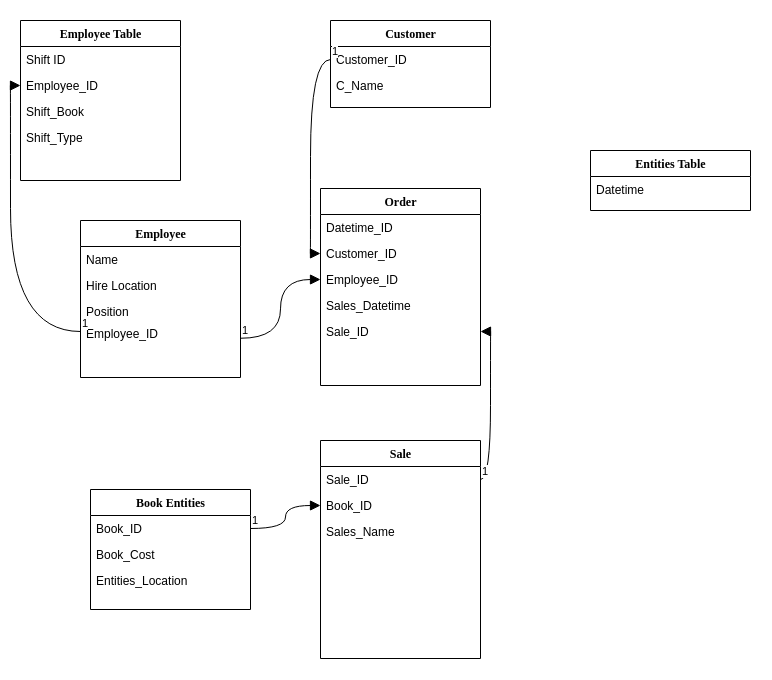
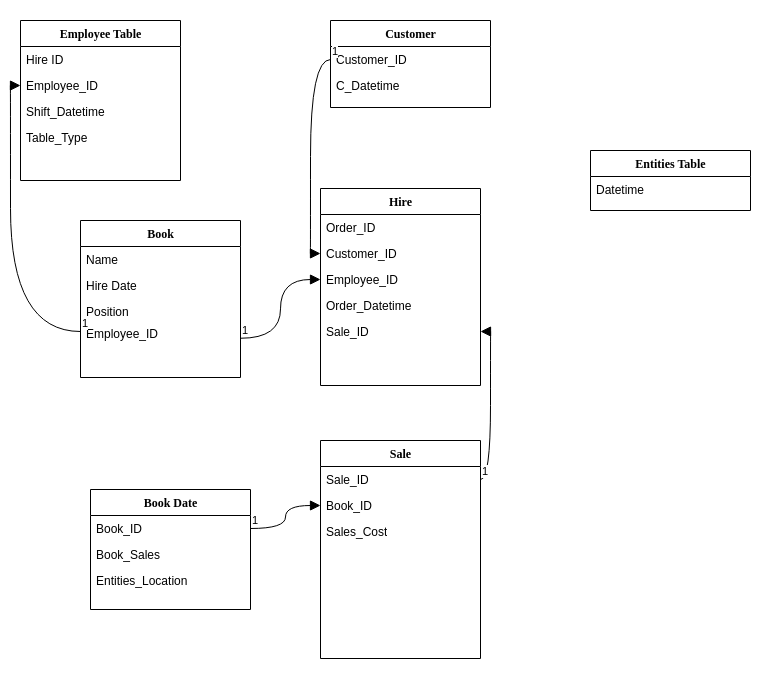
(50, 61) -> (47, 61)
(357, 87) -> (369, 87)
(59, 113) -> (70, 113)
(59, 139) -> (59, 139)
(401, 203) -> (401, 203)
(362, 229) -> (353, 229)
(161, 235) -> (161, 235)
(126, 287) -> (114, 287)
(370, 307) -> (372, 307)
(171, 504) -> (171, 504)
(359, 533) -> (359, 533)
(127, 556) -> (129, 556)
